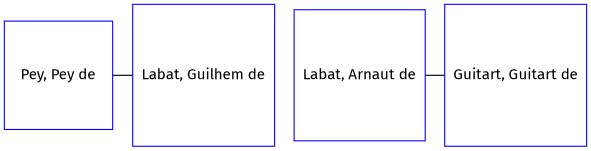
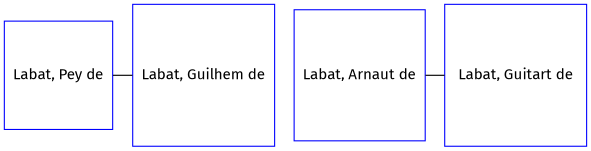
(58, 75) -> (58, 75)
(516, 75) -> (516, 75)
